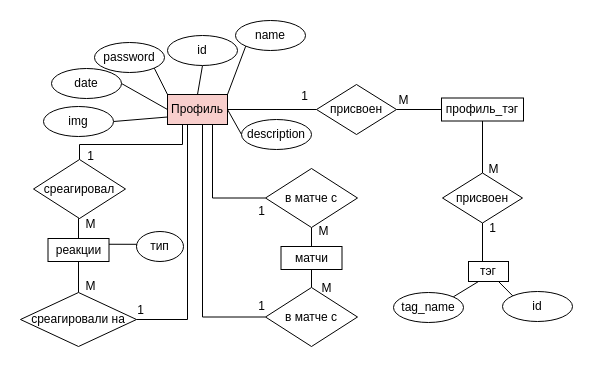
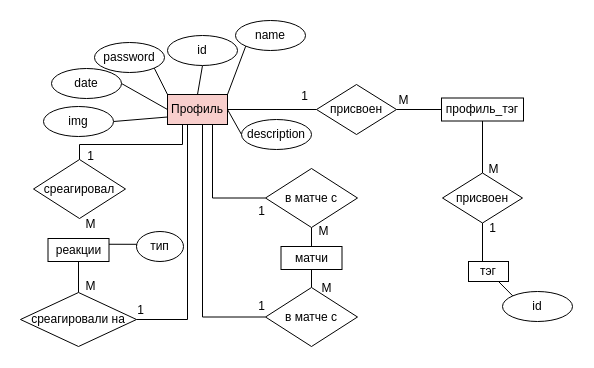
(79, 228) -> none
(466, 289) -> none
(429, 308) -> none
